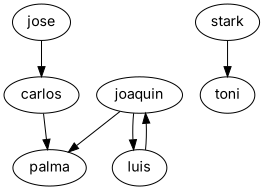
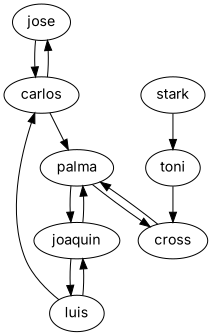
none -> (48, 64)
none -> (70, 199)
none -> (17, 217)
none -> (173, 241)
